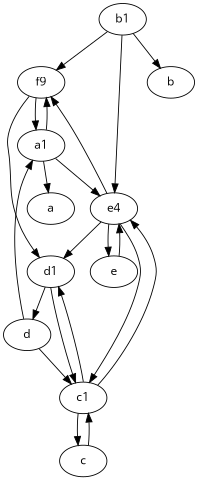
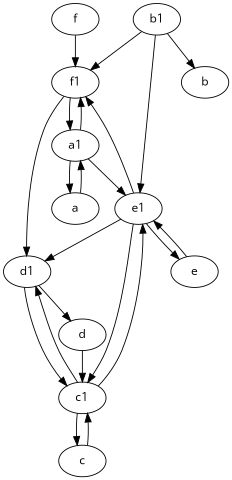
none -> (75, 19)
(41, 82) -> (75, 82)
(114, 209) -> (138, 209)
(15, 243) -> (81, 181)
